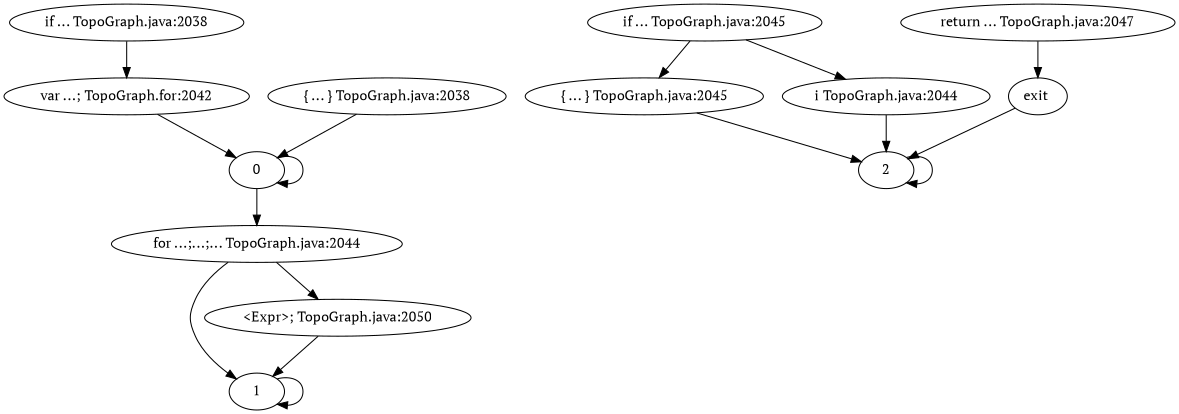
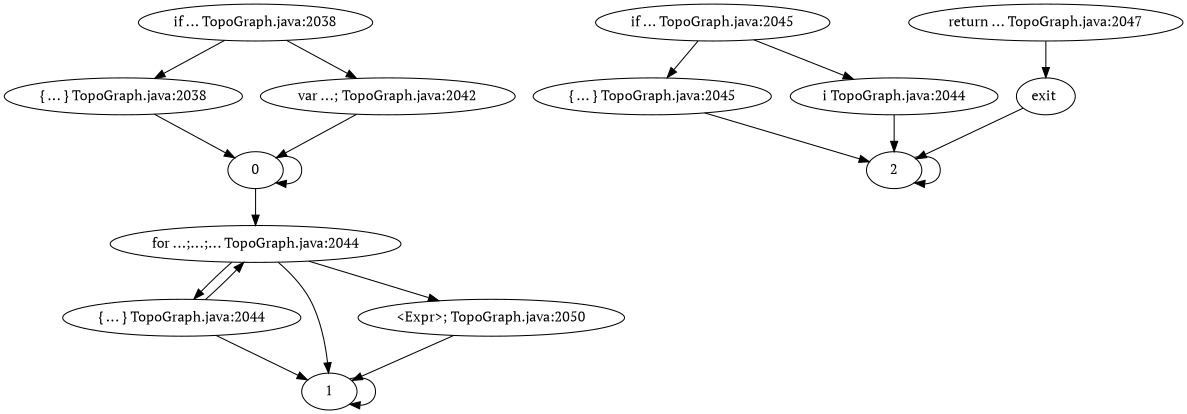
none -> (194, 57)
(127, 96) -> (388, 96)
none -> (182, 318)
